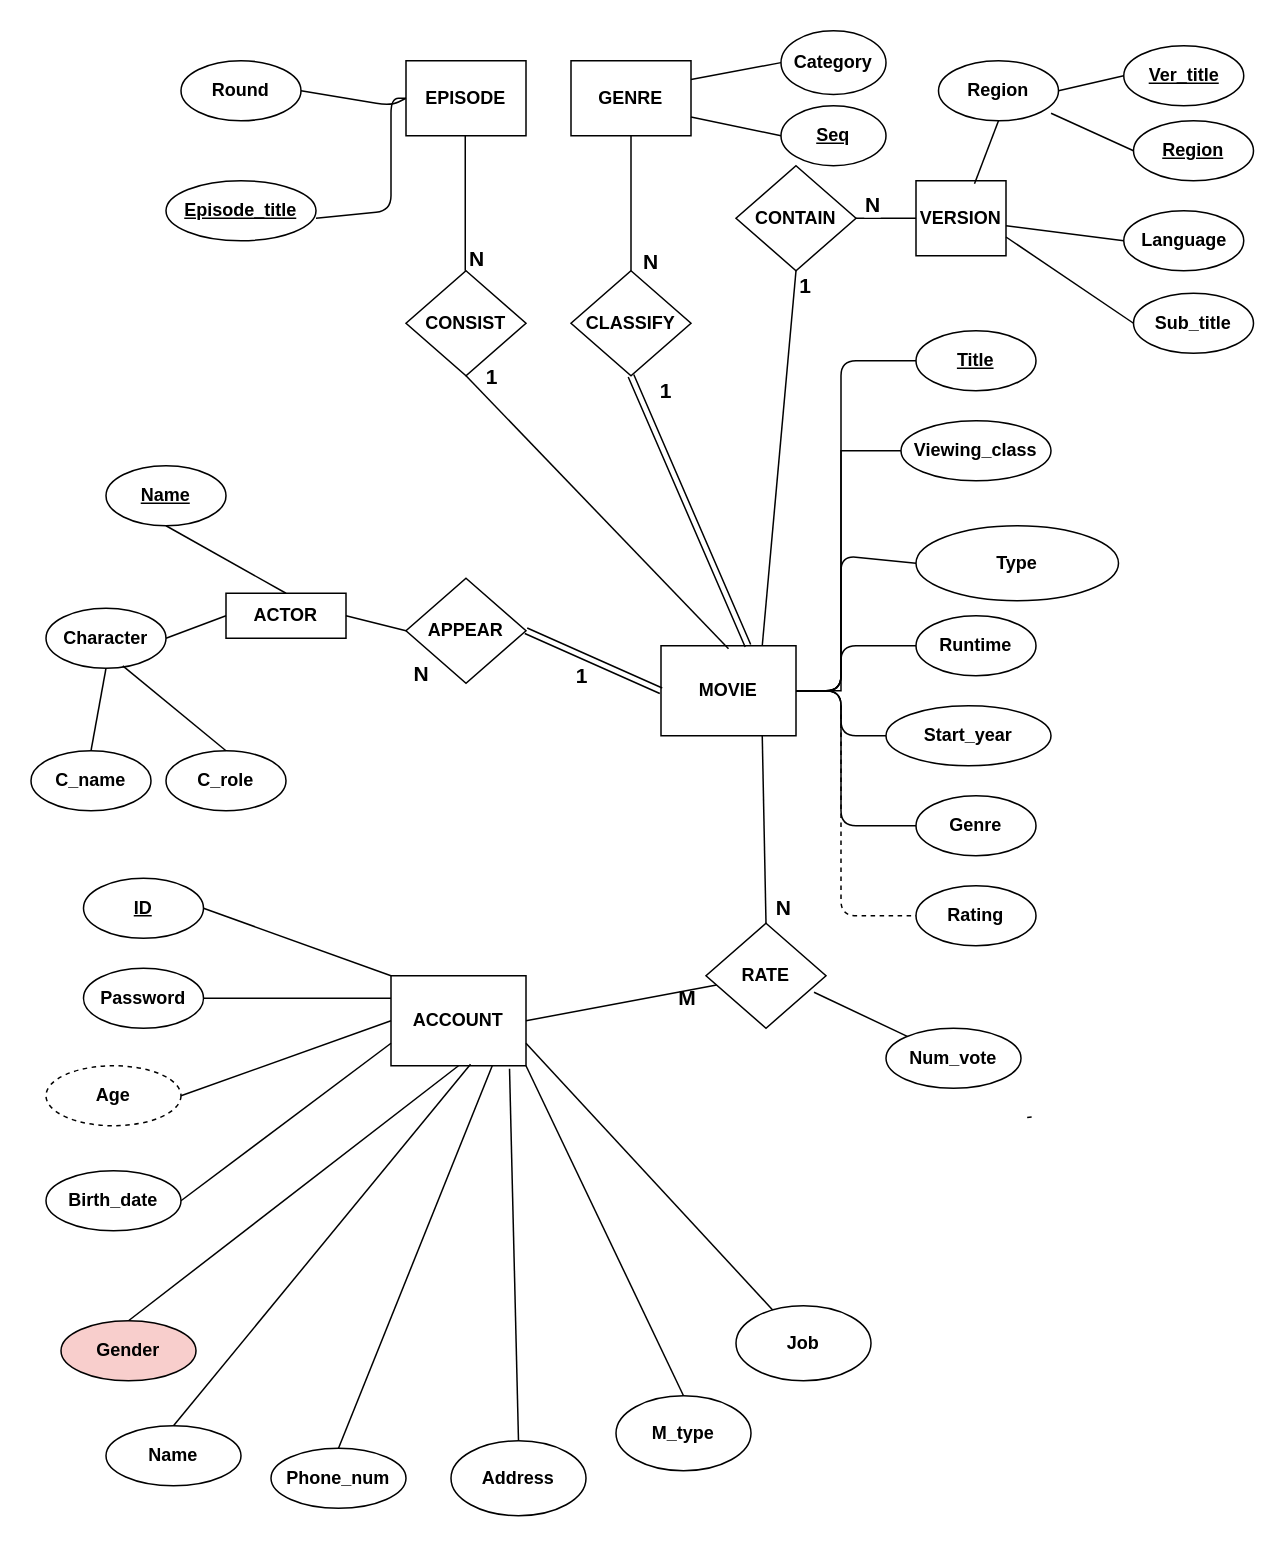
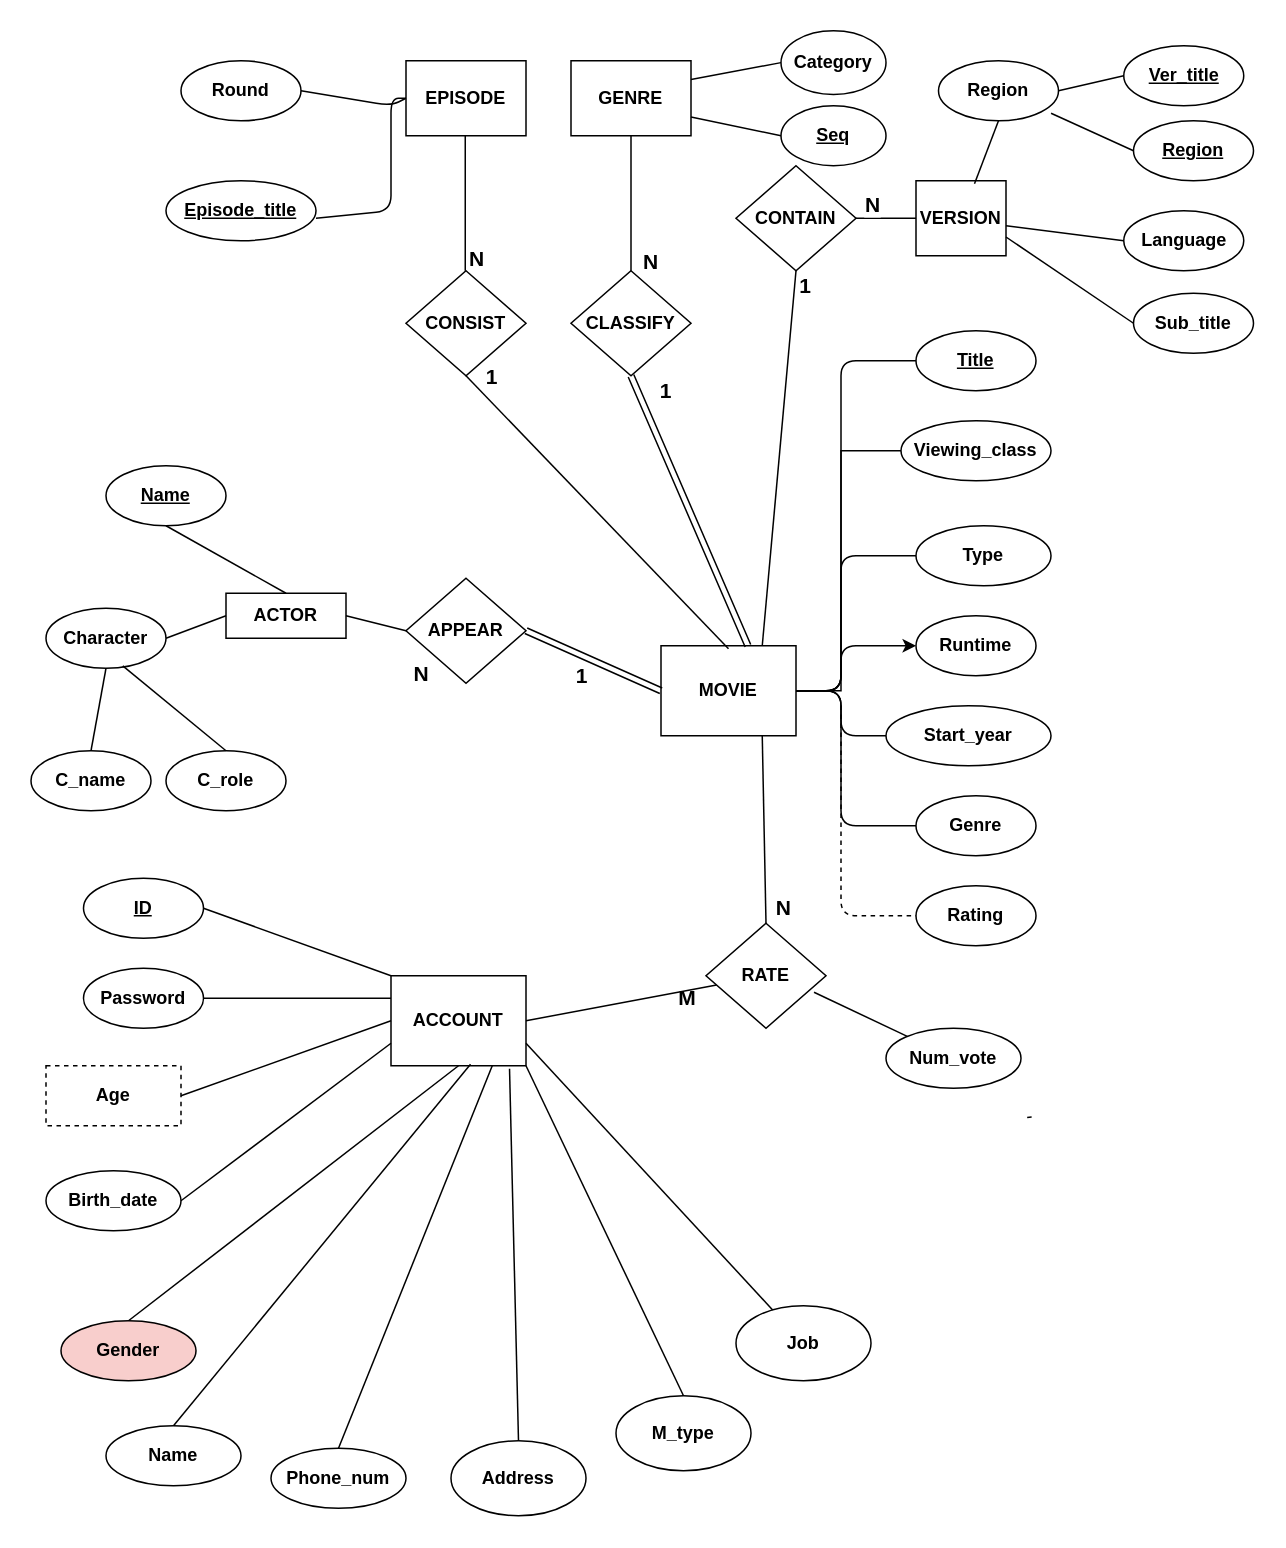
(1017, 563) -> (983, 556)
(908, 646) -> (904, 646)
(113, 1096) -> (113, 1096)
